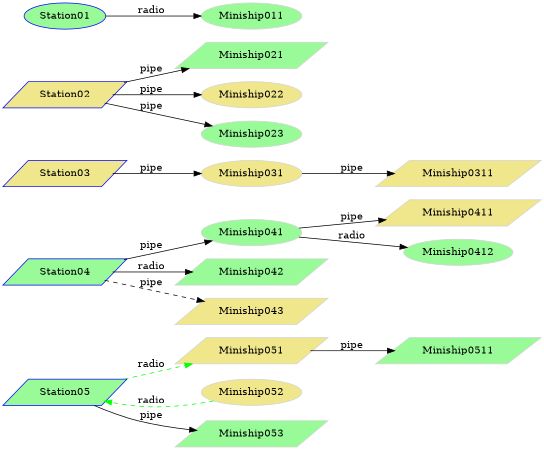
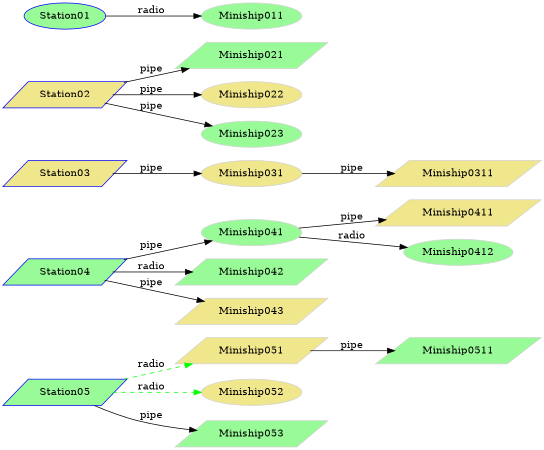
(151, 290) -> (151, 290)
(163, 407) -> (153, 392)
